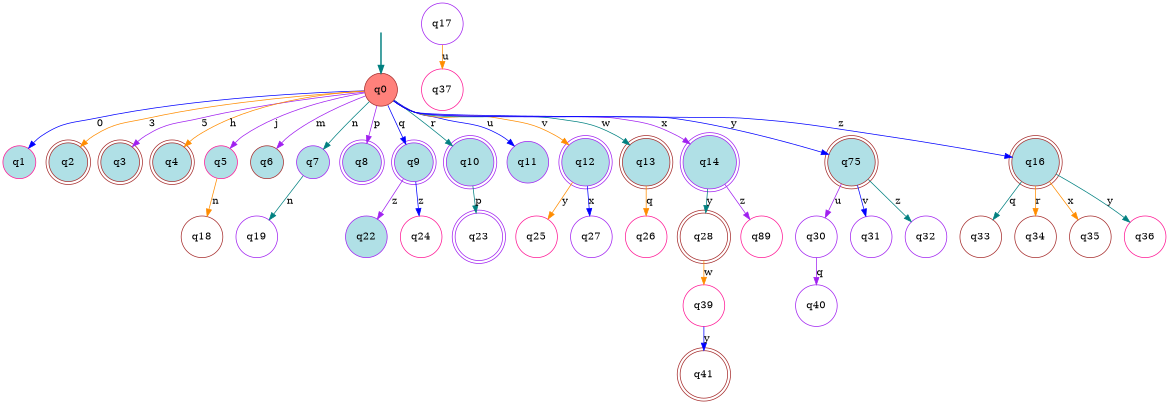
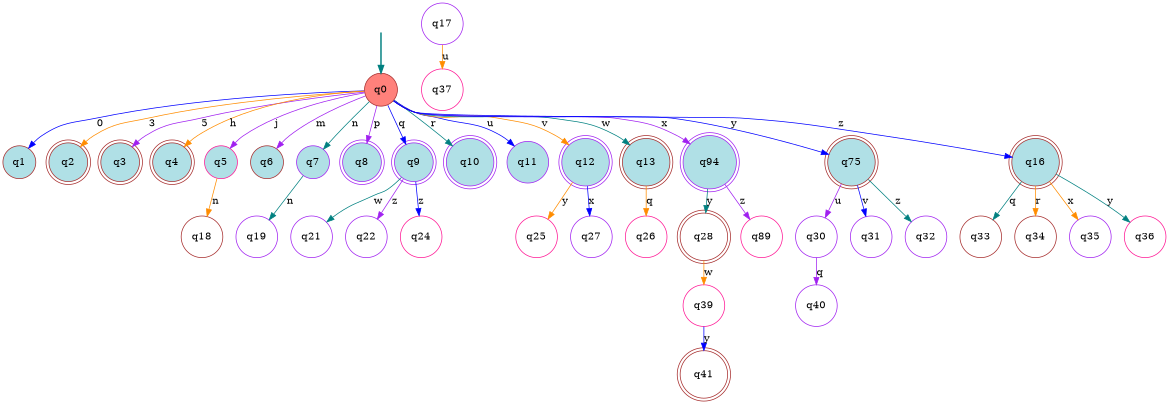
(19, 162) -> (19, 162)
(710, 162) -> (710, 162)
none -> (312, 237)
(366, 237) -> (366, 237)
(479, 237) -> none
(1090, 237) -> (1090, 237)
